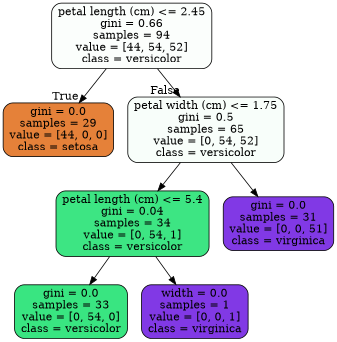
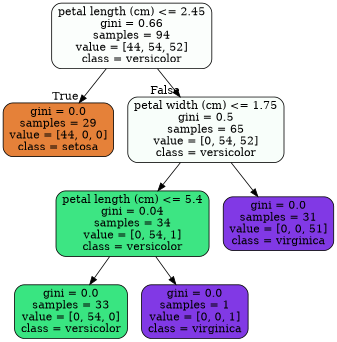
(195, 312) -> (195, 312)
